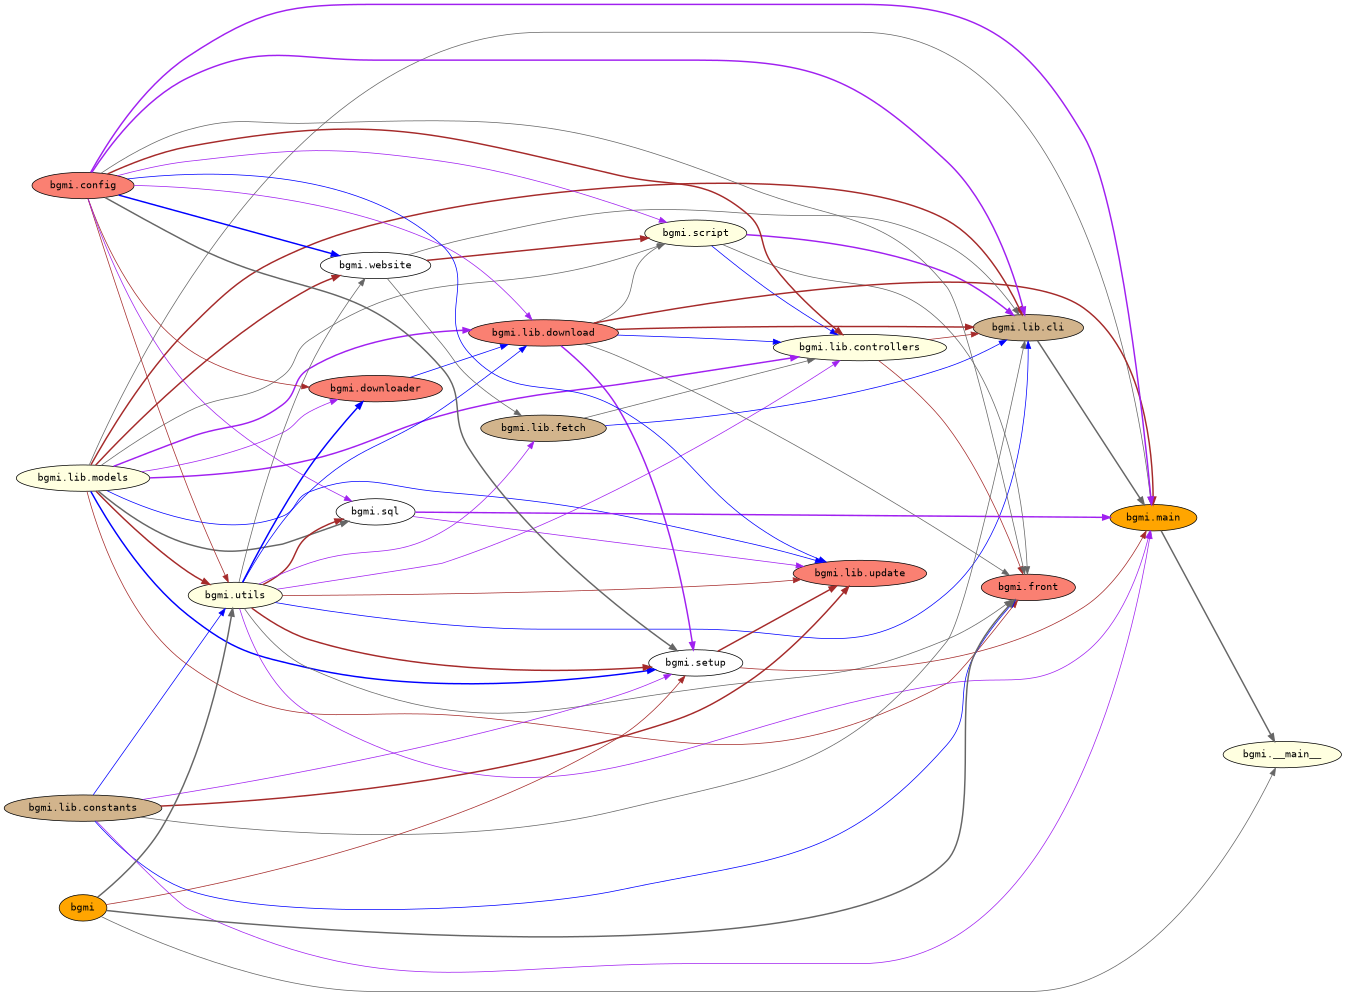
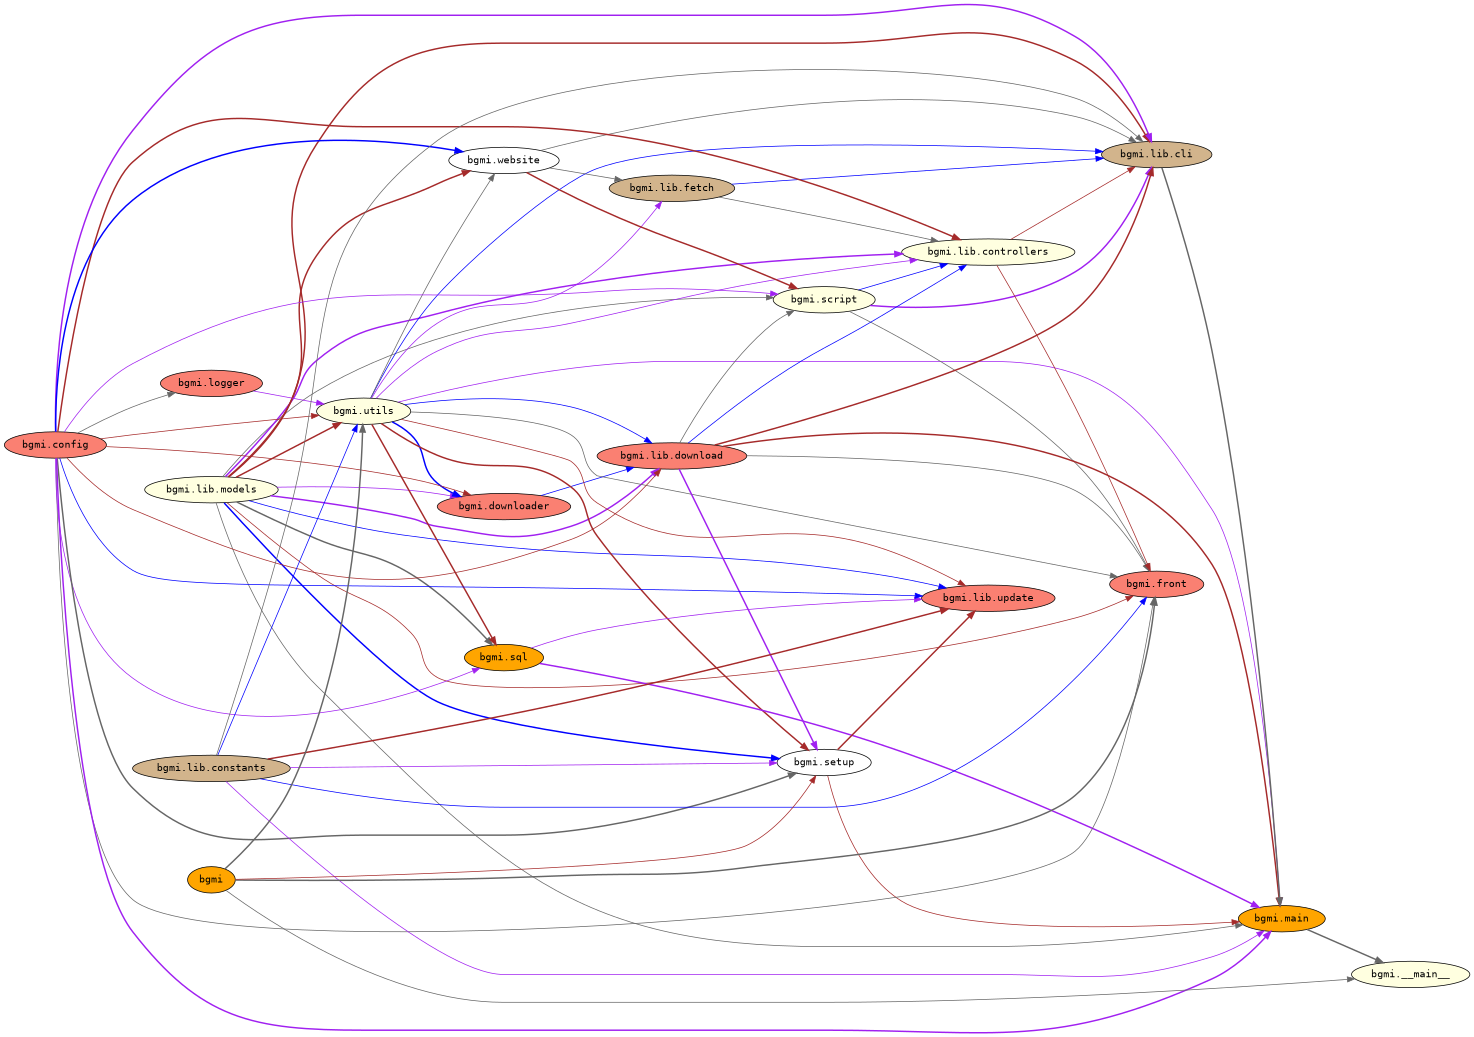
(345, 212) -> (361, 578)
none -> (211, 383)
(376, 512) -> (504, 658)
